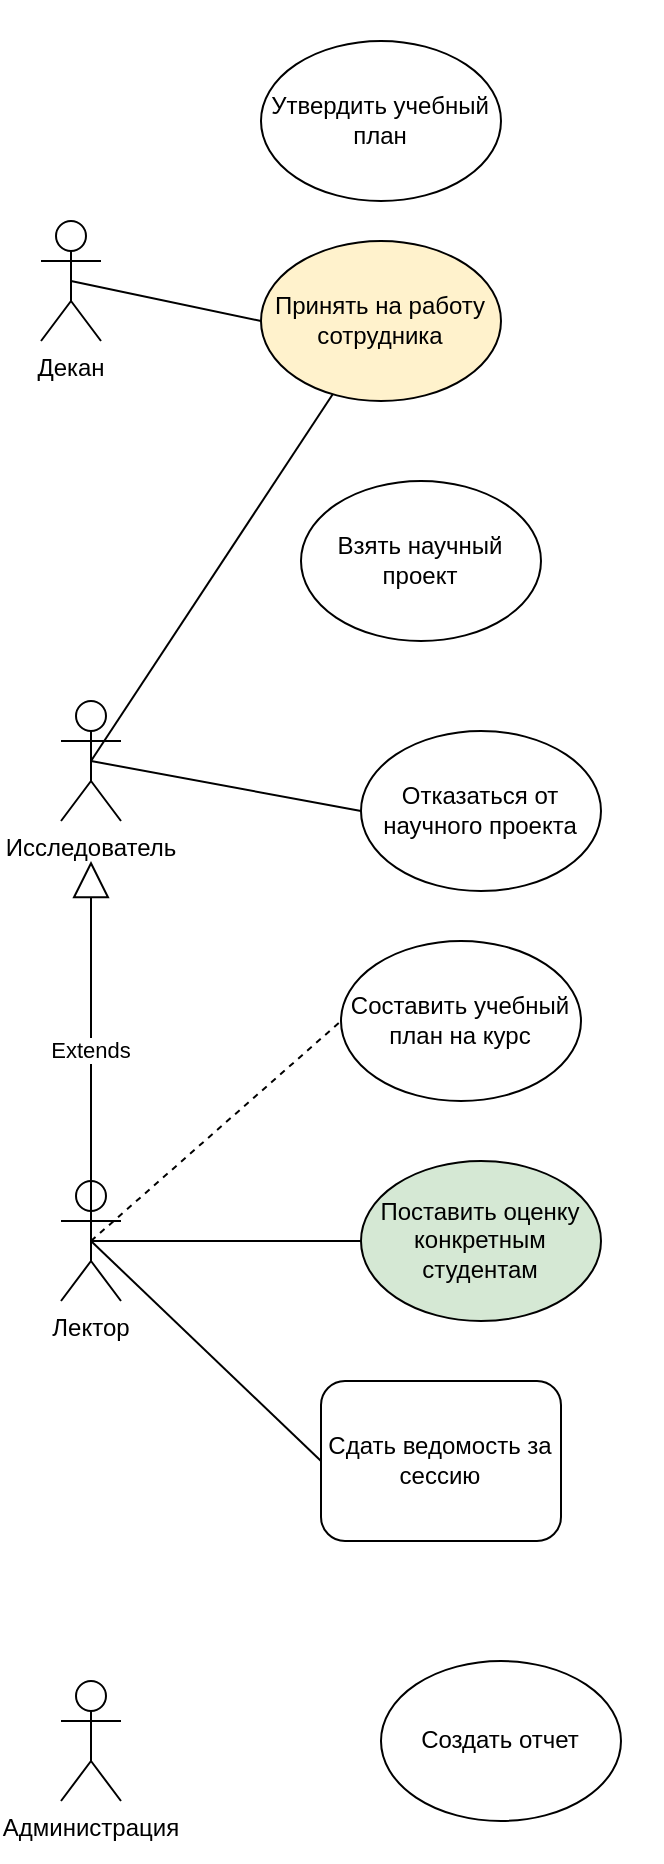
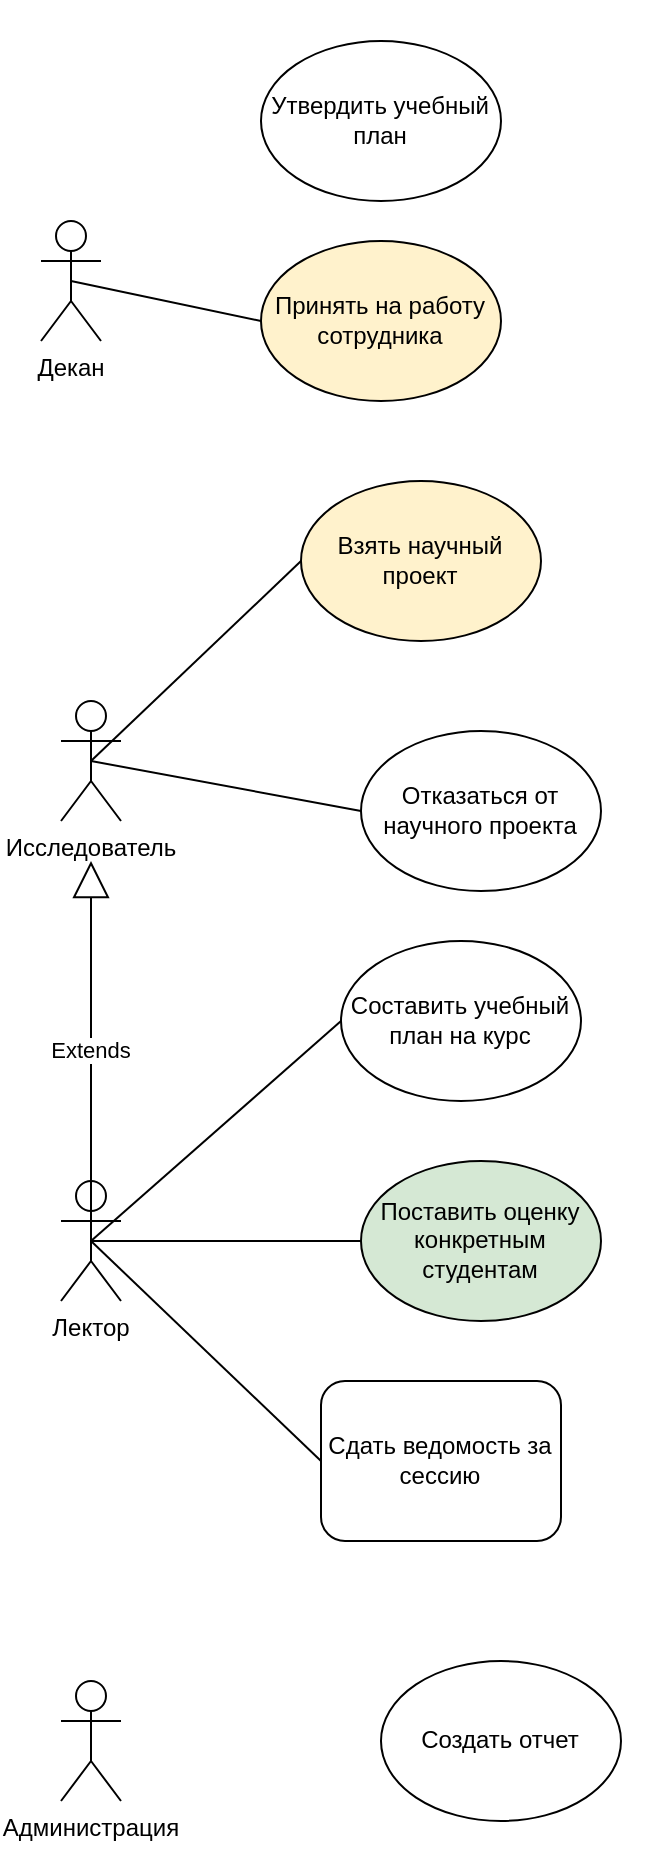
(421, 561) -> (421, 561)
(219, 566) -> (208, 650)
(229, 1119) -> (229, 1119)
